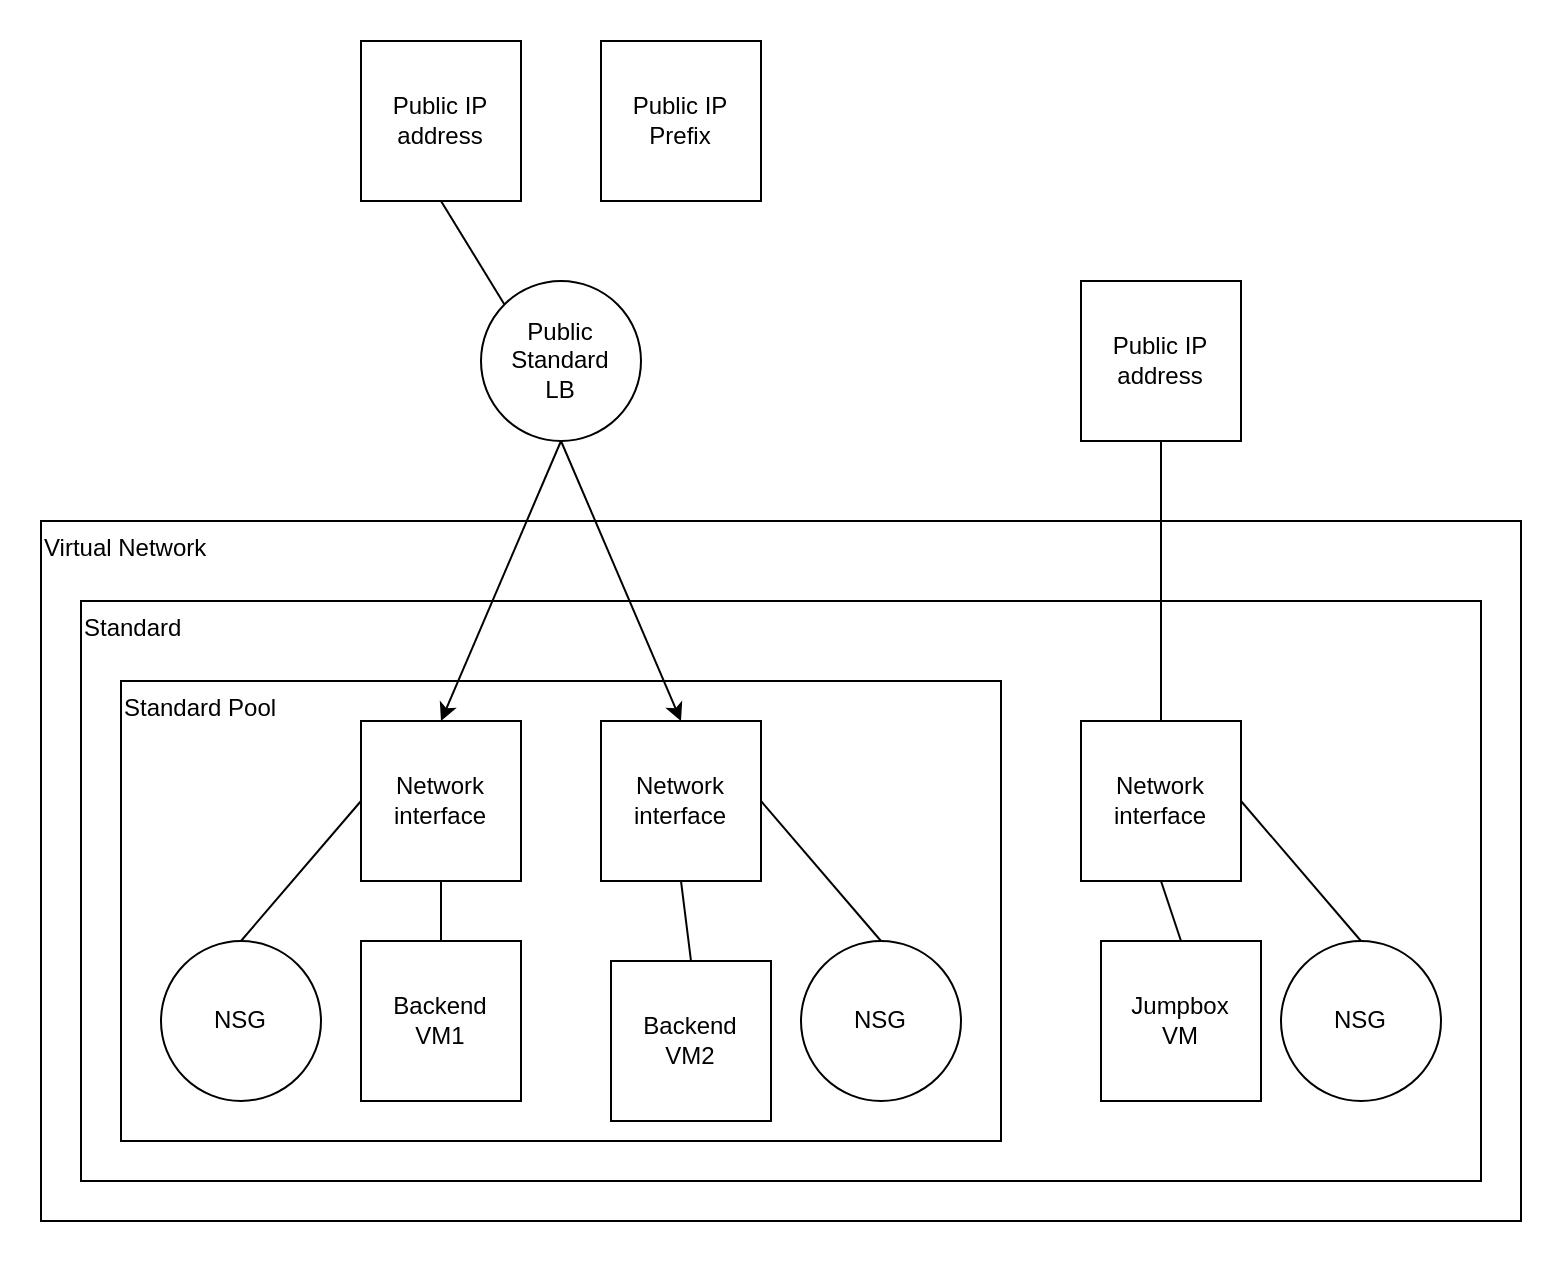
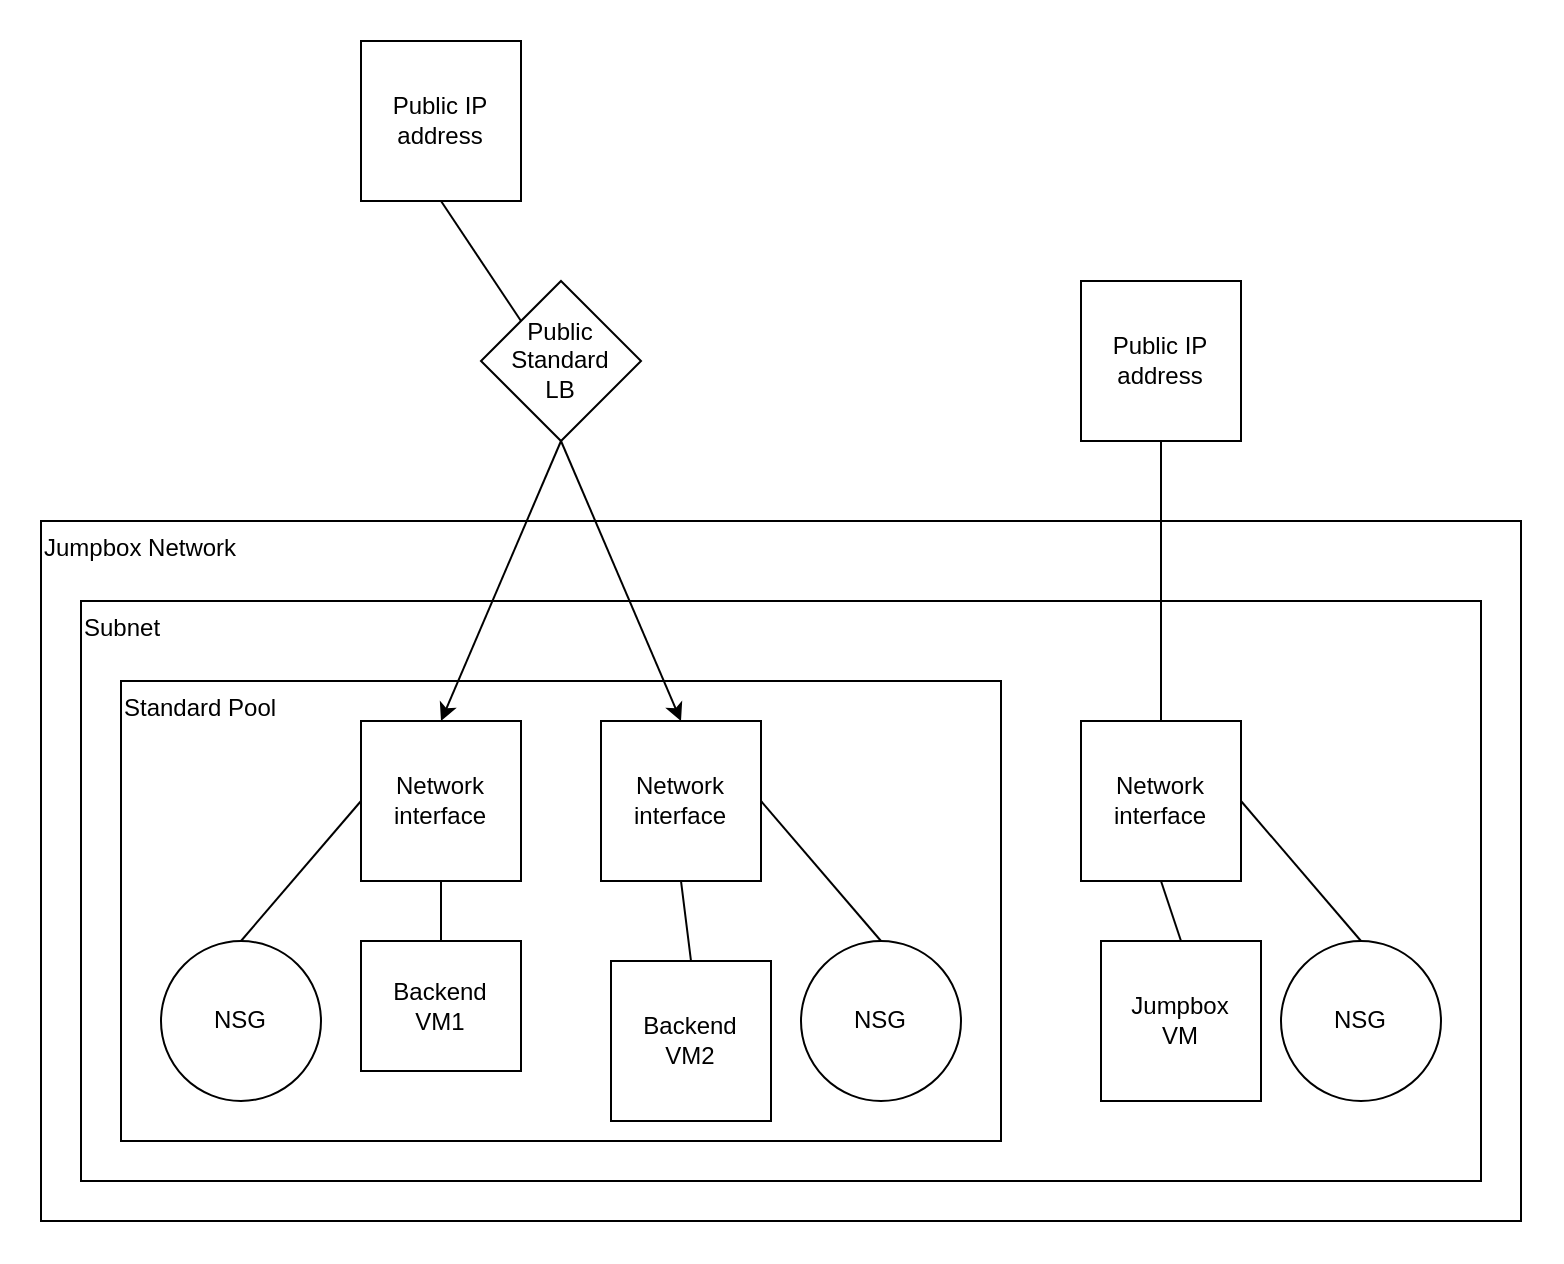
(681, 121) -> none
(561, 361) -> (561, 361)
(136, 549) -> (143, 549)
(139, 629) -> (125, 629)
(441, 1021) -> (441, 1006)
